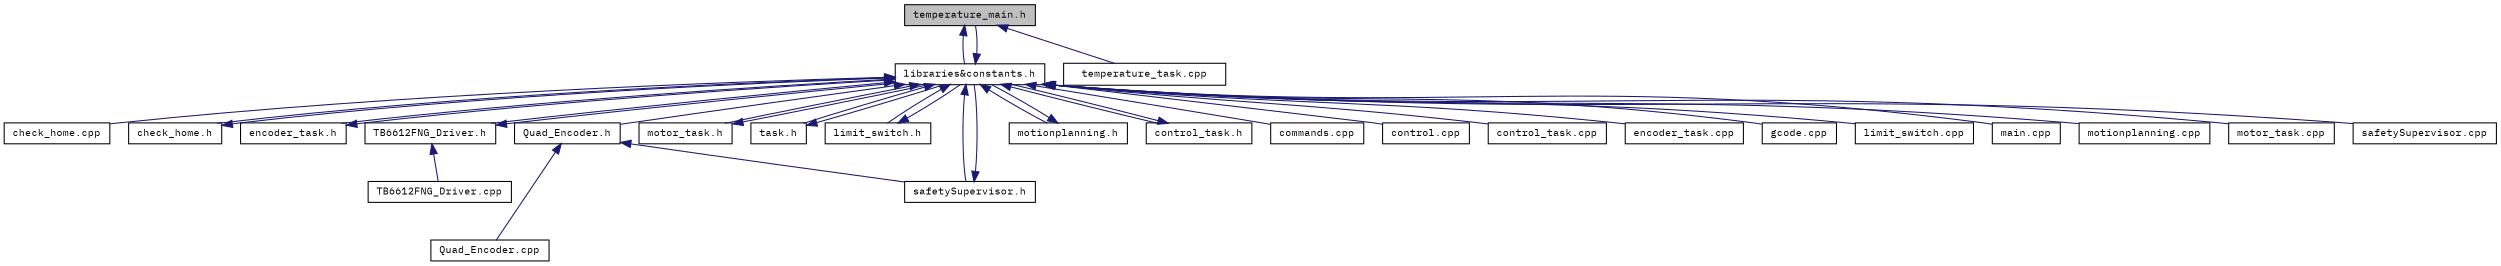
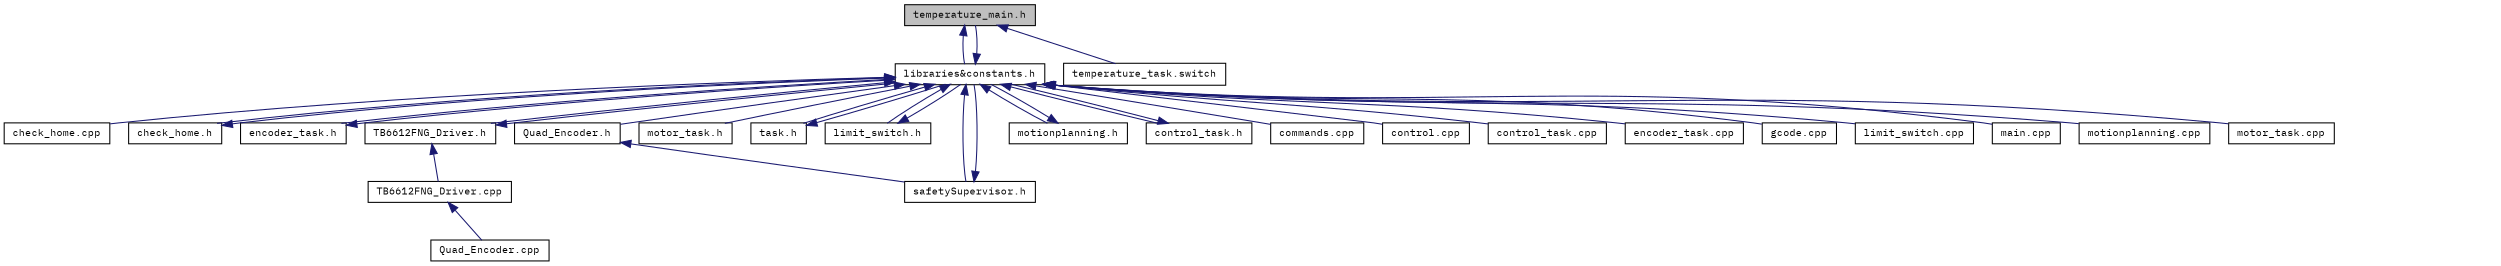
(1145, 74) -> (1145, 74)
(837, 103) -> none
(2425, 133) -> none
(526, 196) -> (469, 225)
